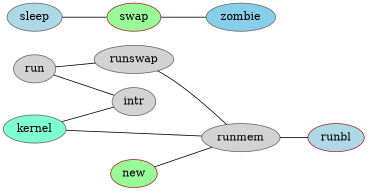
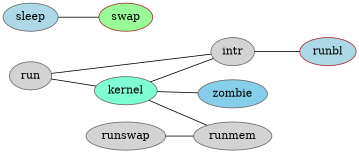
(184, 17) -> (178, 92)
(76, 65) -> (74, 83)
(294, 138) -> (277, 52)
(134, 174) -> none
